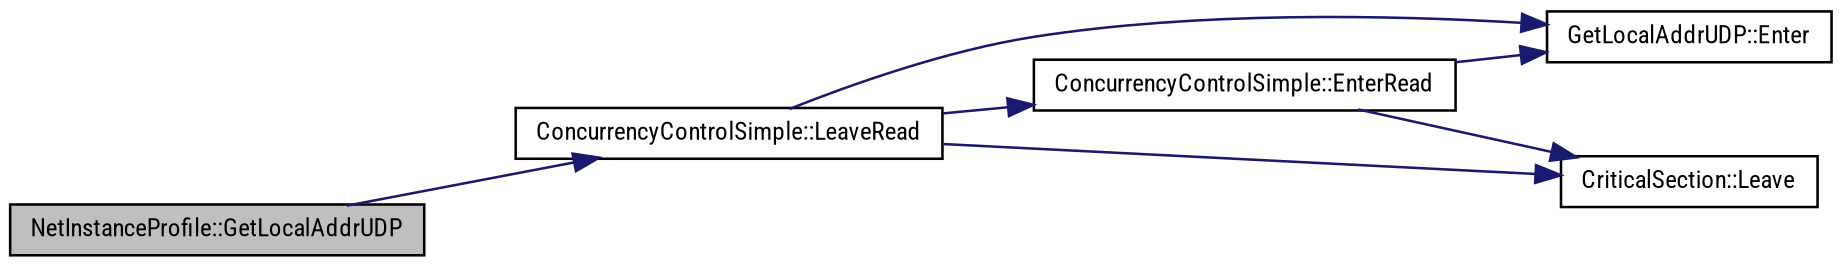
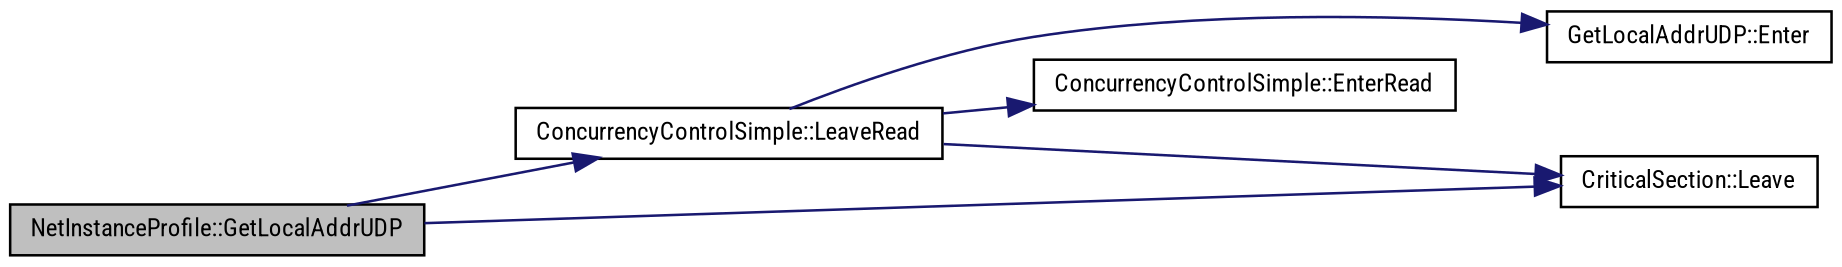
(1488, 59) -> none
(1455, 131) -> (980, 205)
